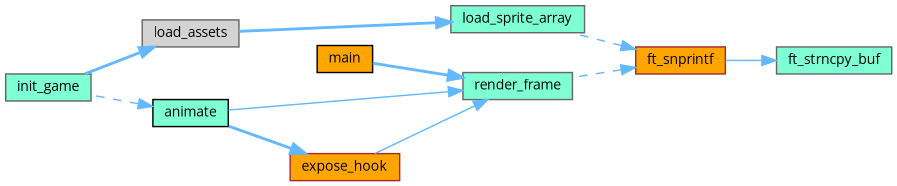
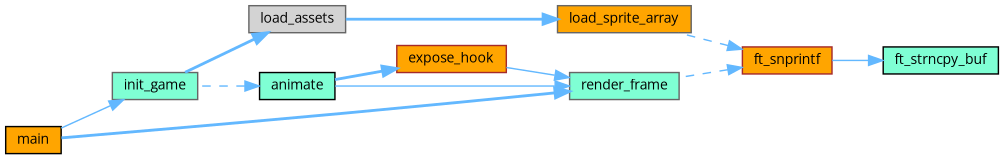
(518, 19) -> (624, 19)
(834, 60) -> (941, 60)
none -> (86, 117)
